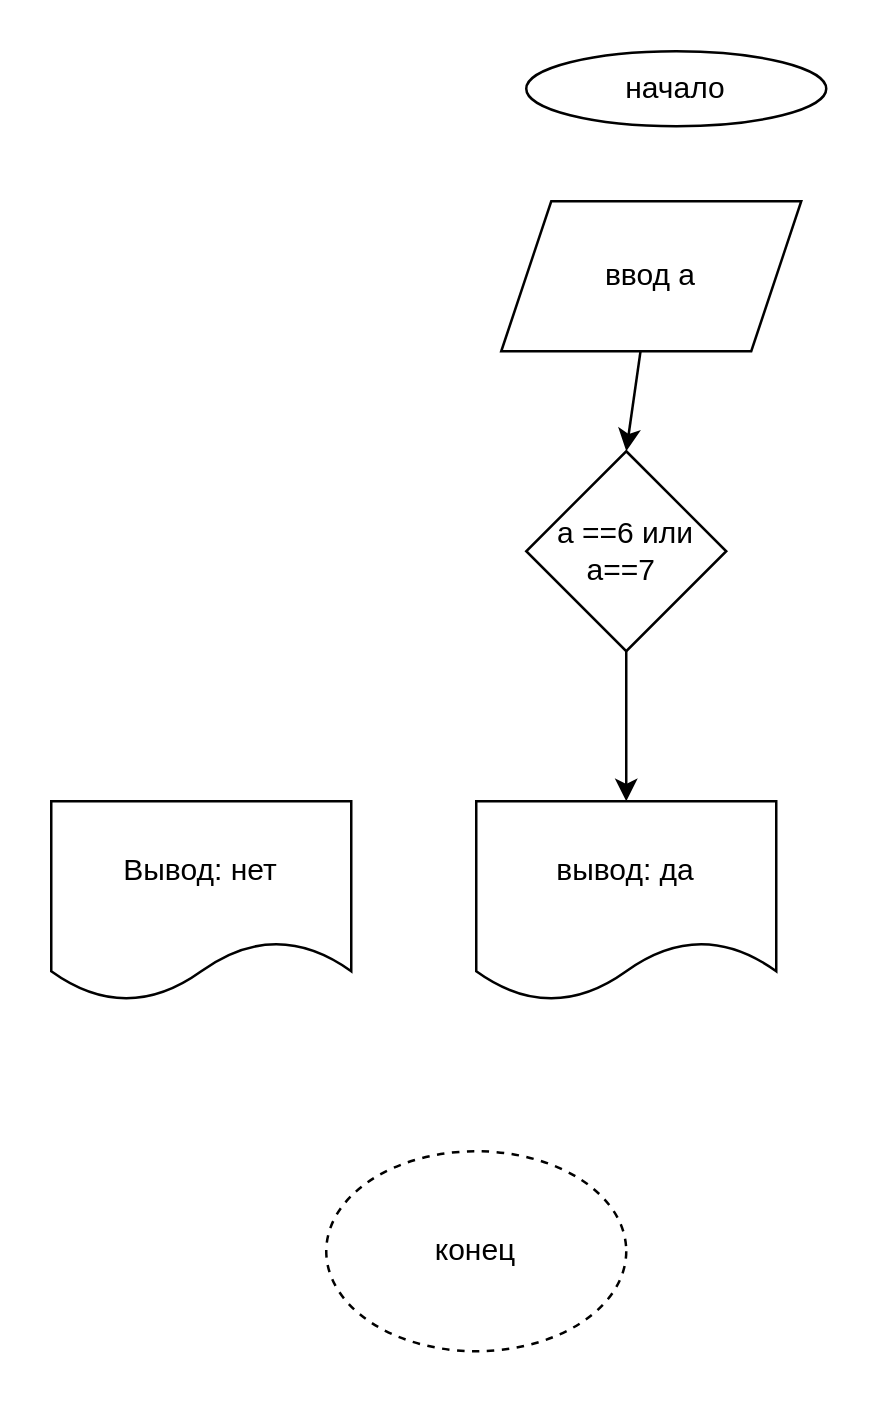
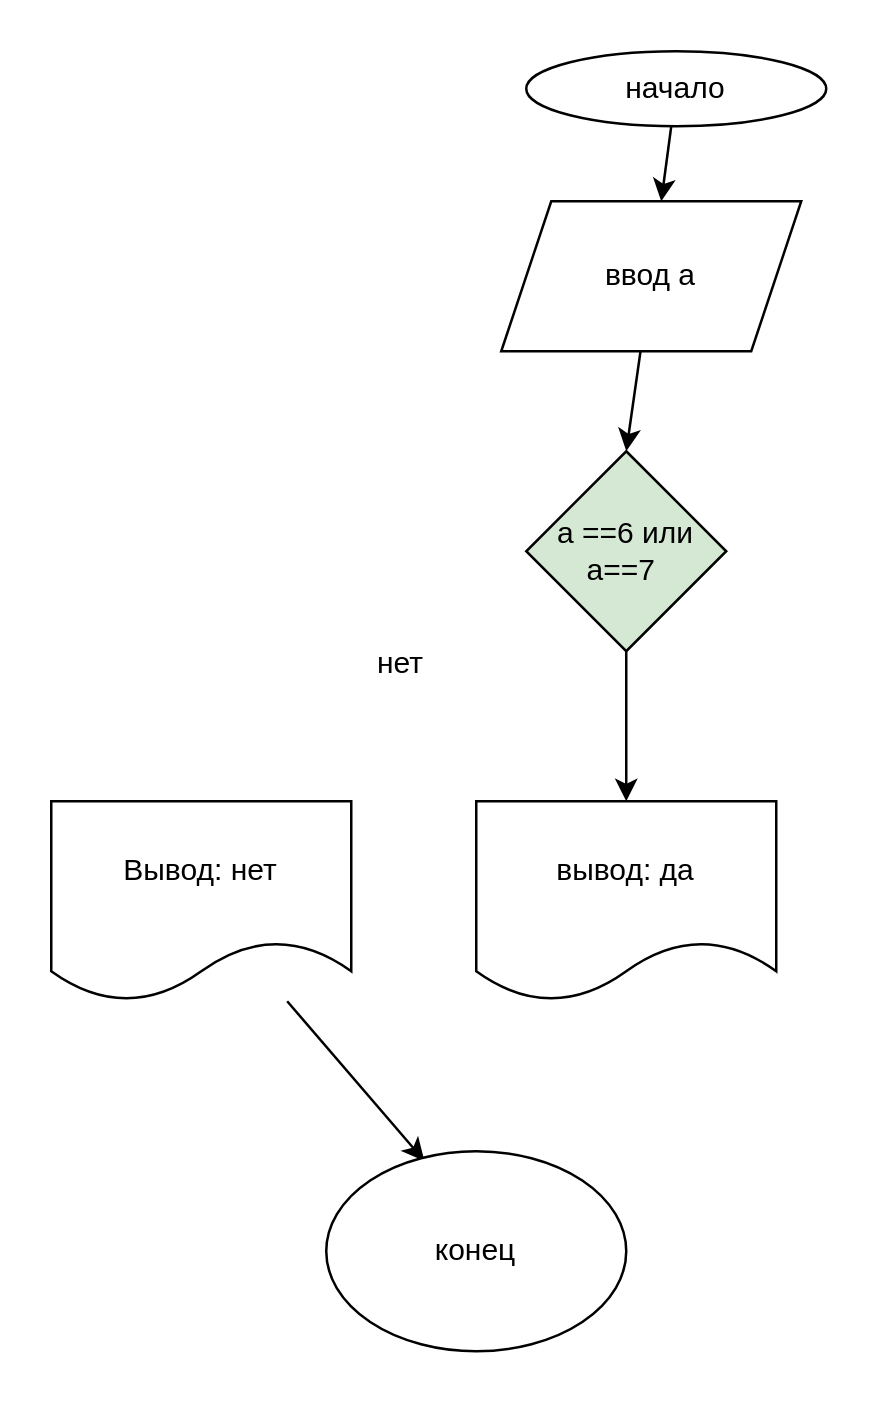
none -> (667, 155)
(626, 551) -> (626, 551)
none -> (401, 664)
none -> (351, 1075)
(476, 1251) -> (476, 1251)
